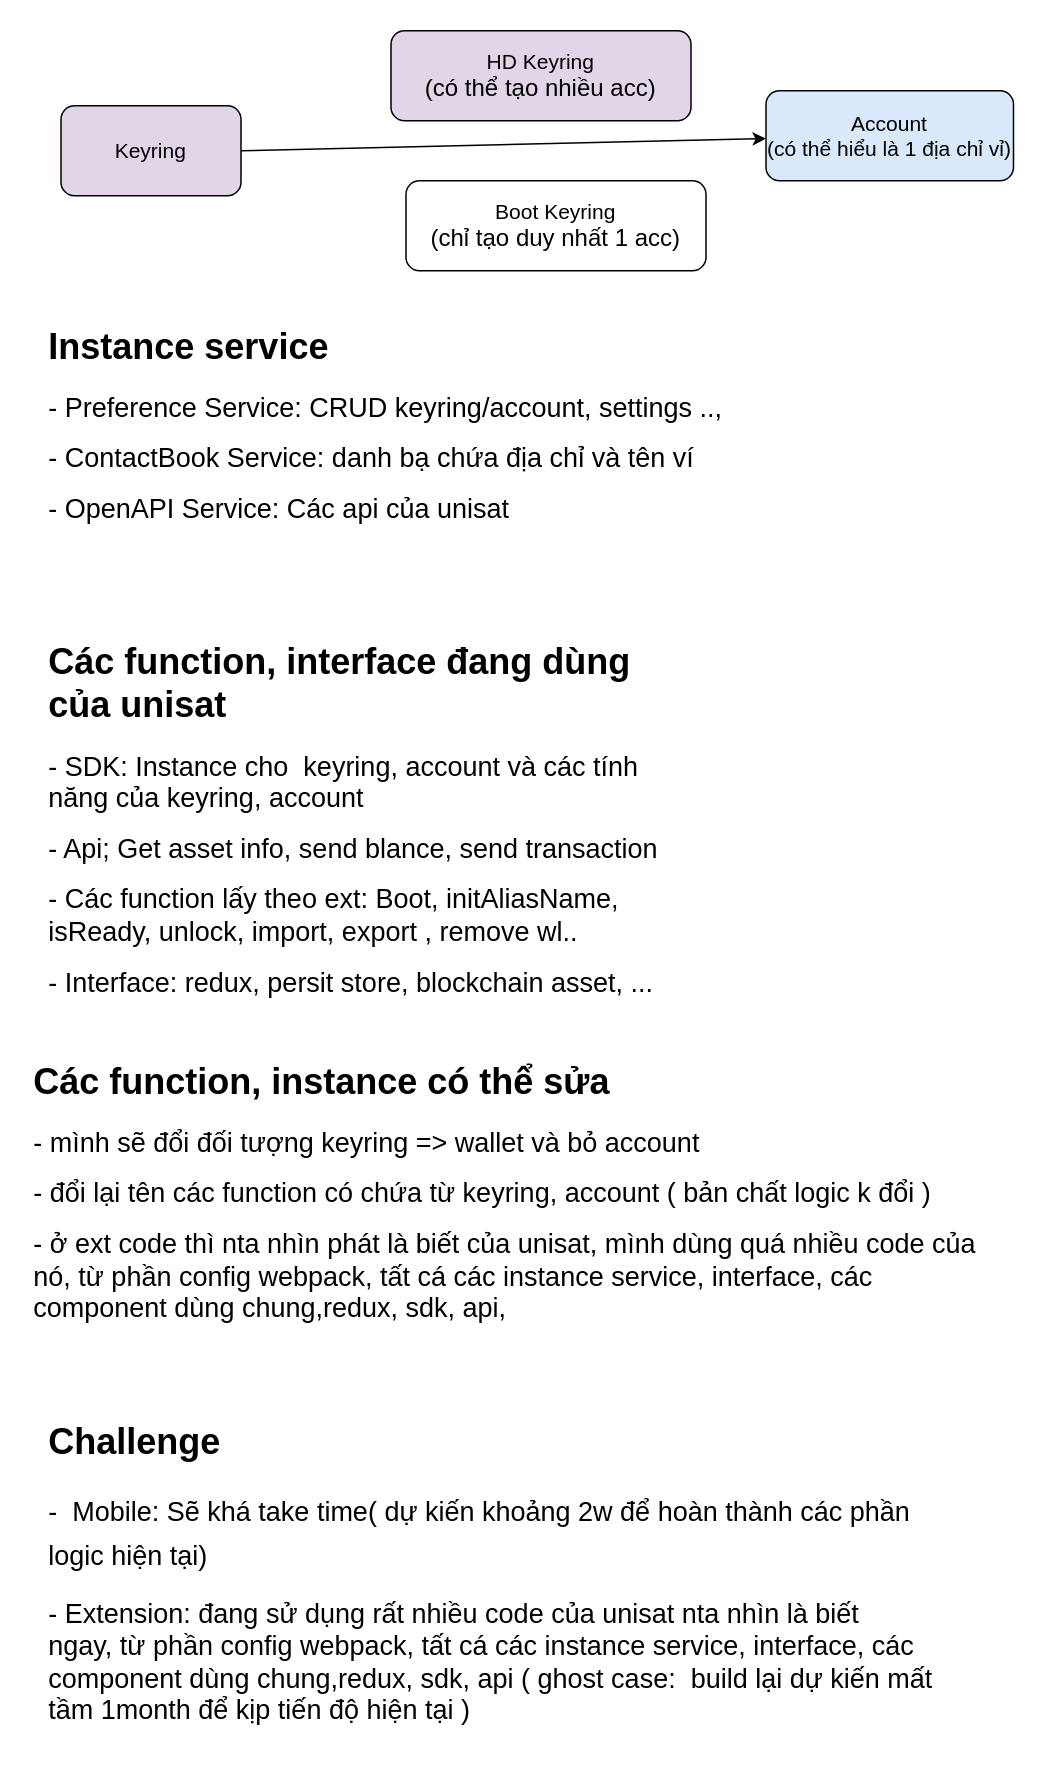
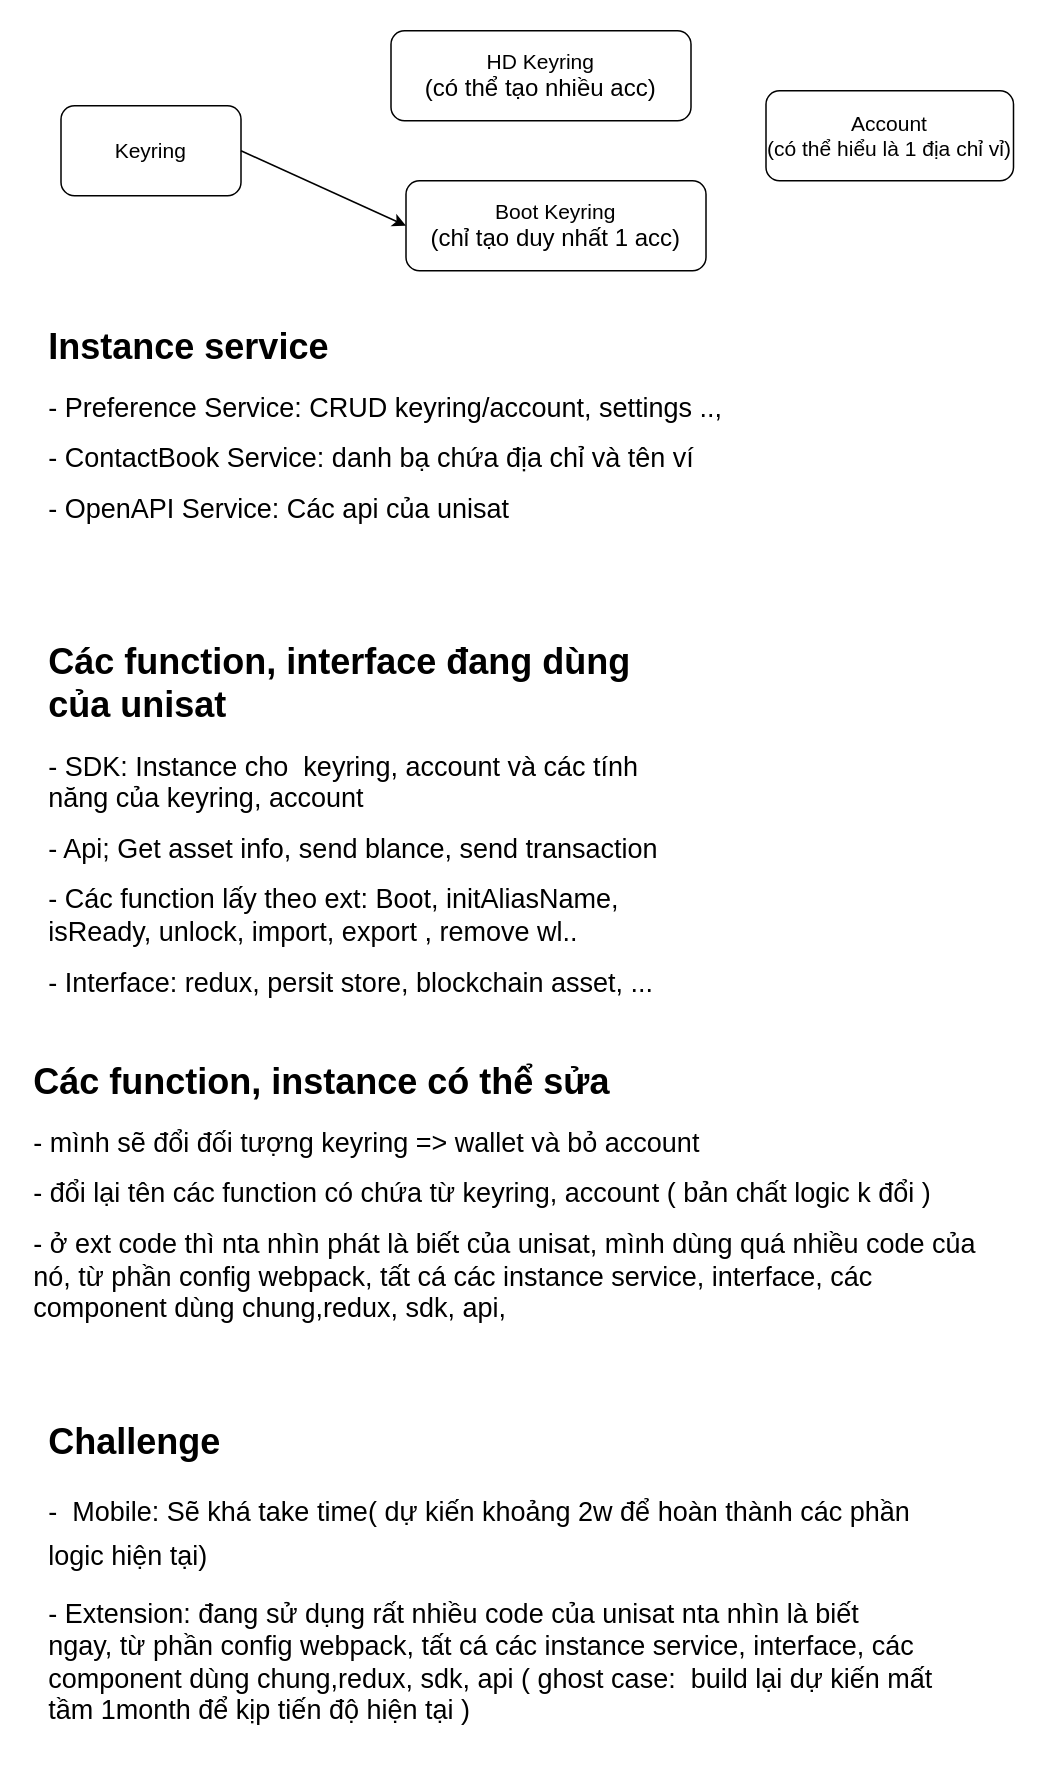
(541, 76) -> (541, 76)
(890, 136) -> (890, 136)
(498, 145) -> (318, 186)
(151, 151) -> (151, 151)
